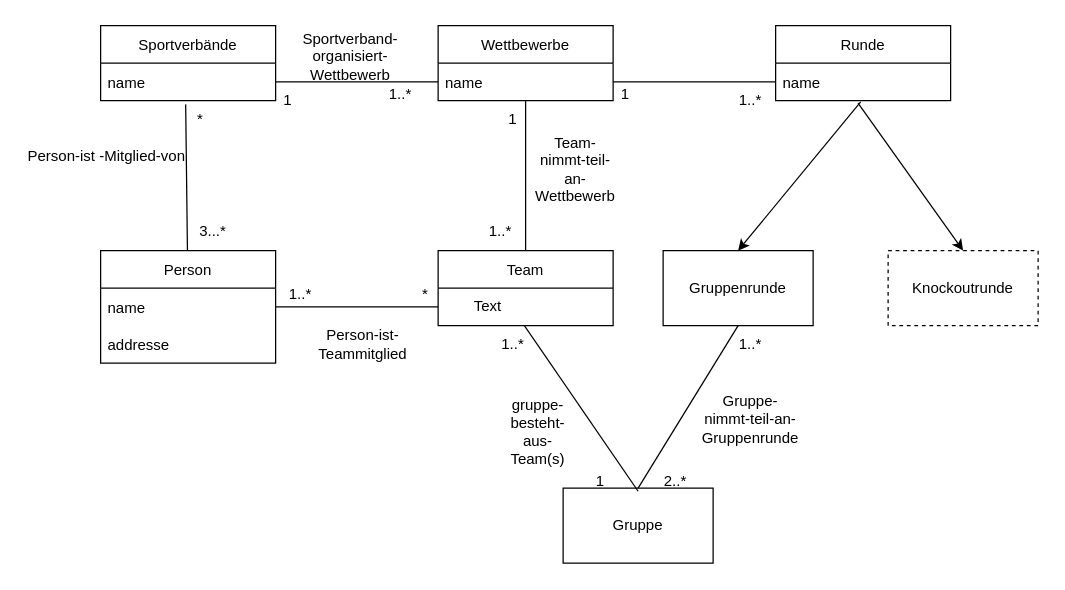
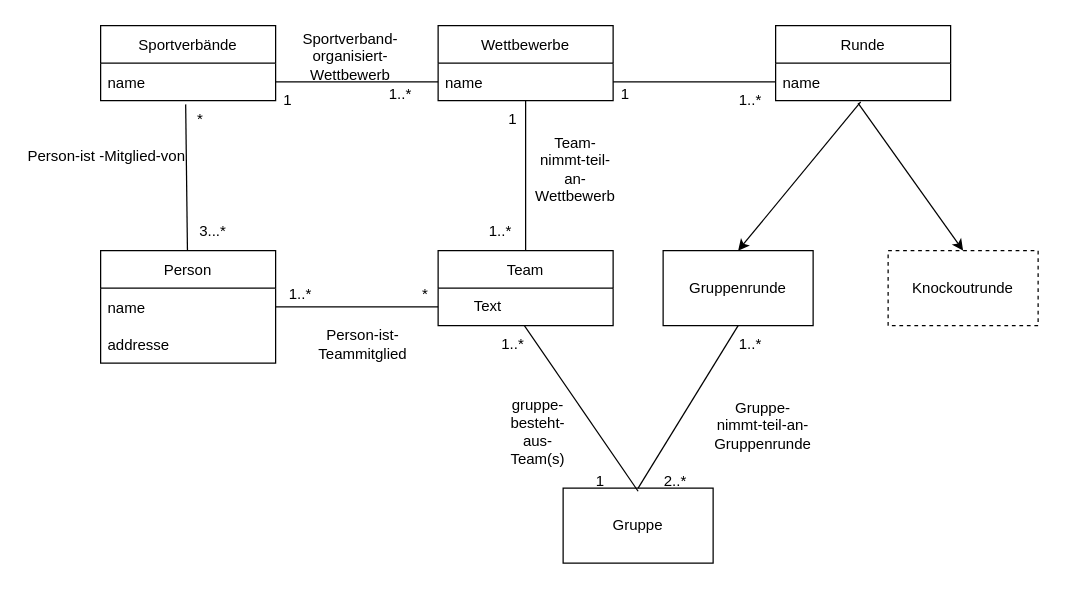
(751, 419) -> (763, 426)
